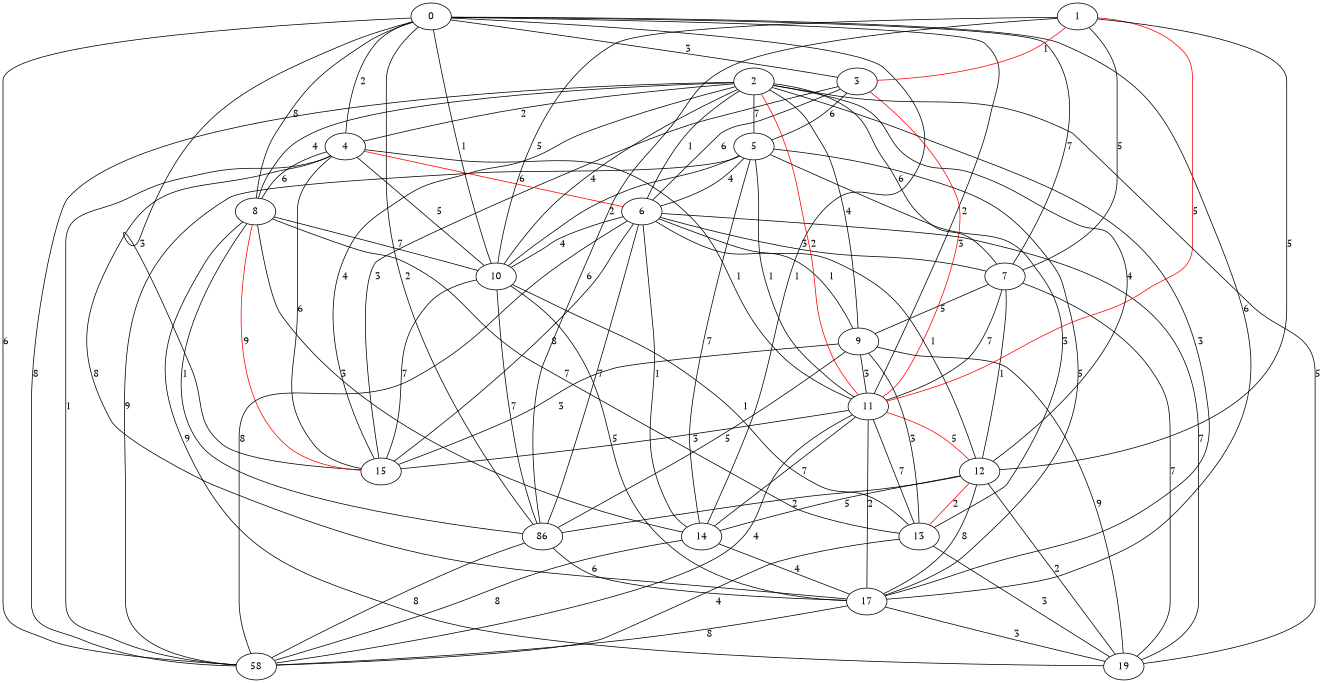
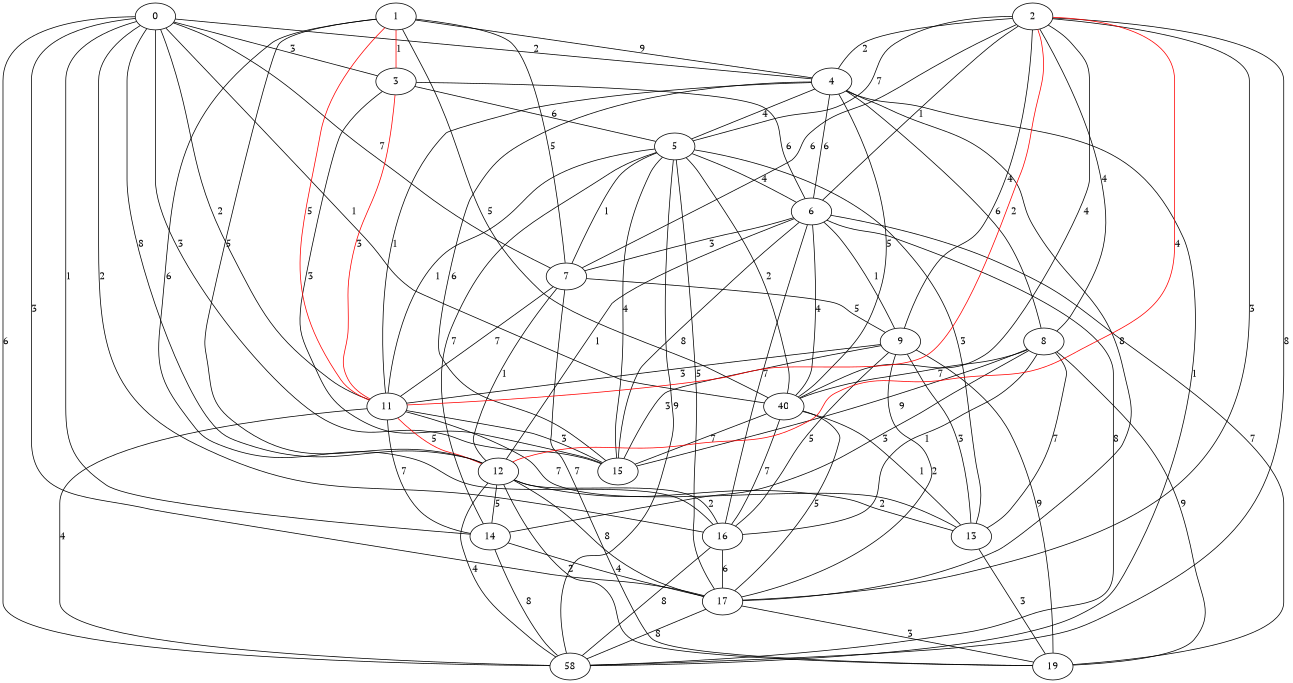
none -> (614, 49)
(309, 88) -> (179, 364)
none -> (753, 114)
(494, 179) -> (822, 146)
(428, 185) -> (623, 304)
none -> (604, 199)
(1065, 219) -> (1047, 366)
(1219, 274) -> none
(496, 276) -> (784, 406)
(1246, 309) -> (34, 309)
(249, 380) -> (834, 414)
(654, 381) -> none
(868, 504) -> (899, 521)
(949, 504) -> (846, 499)
(542, 537) -> (723, 537)
(612, 635) -> (477, 582)
